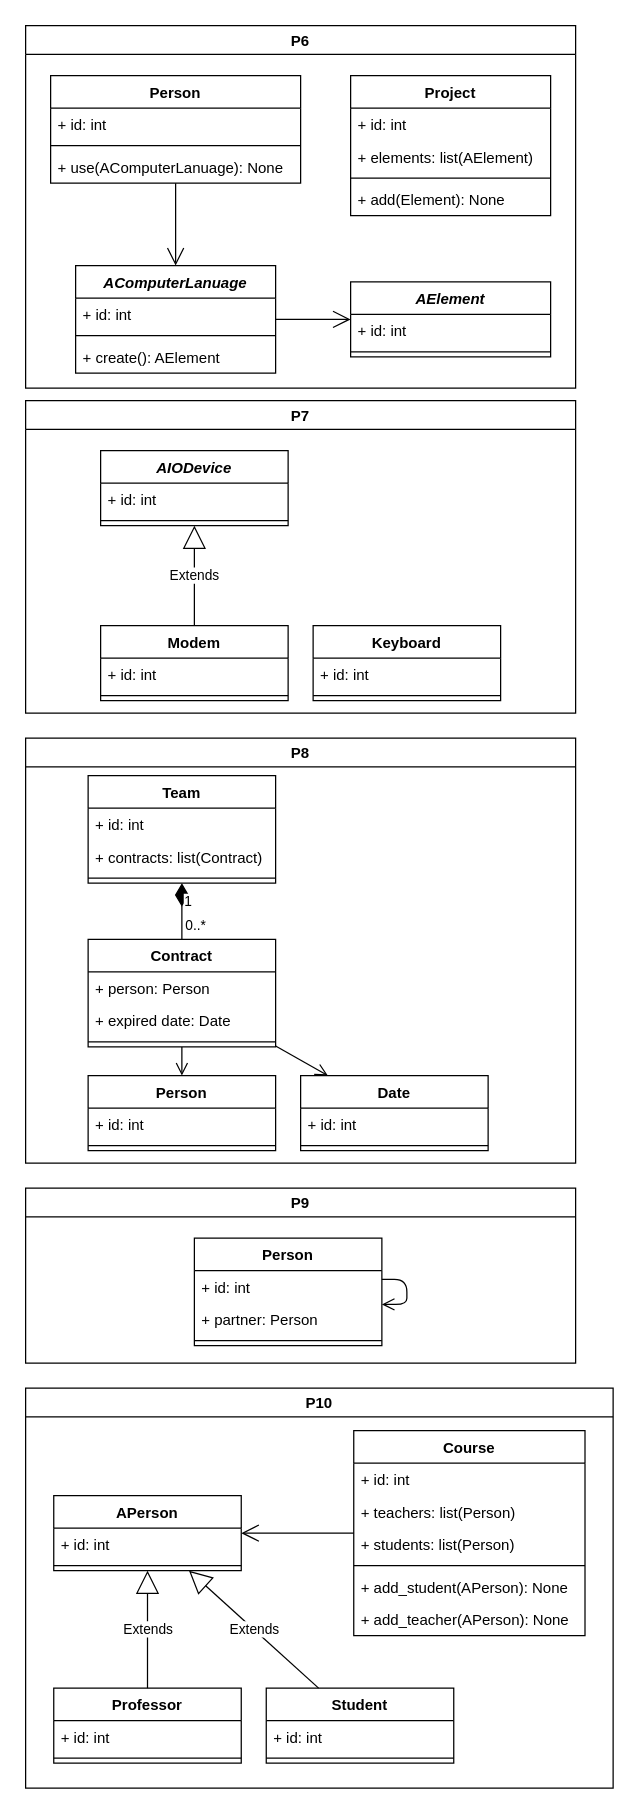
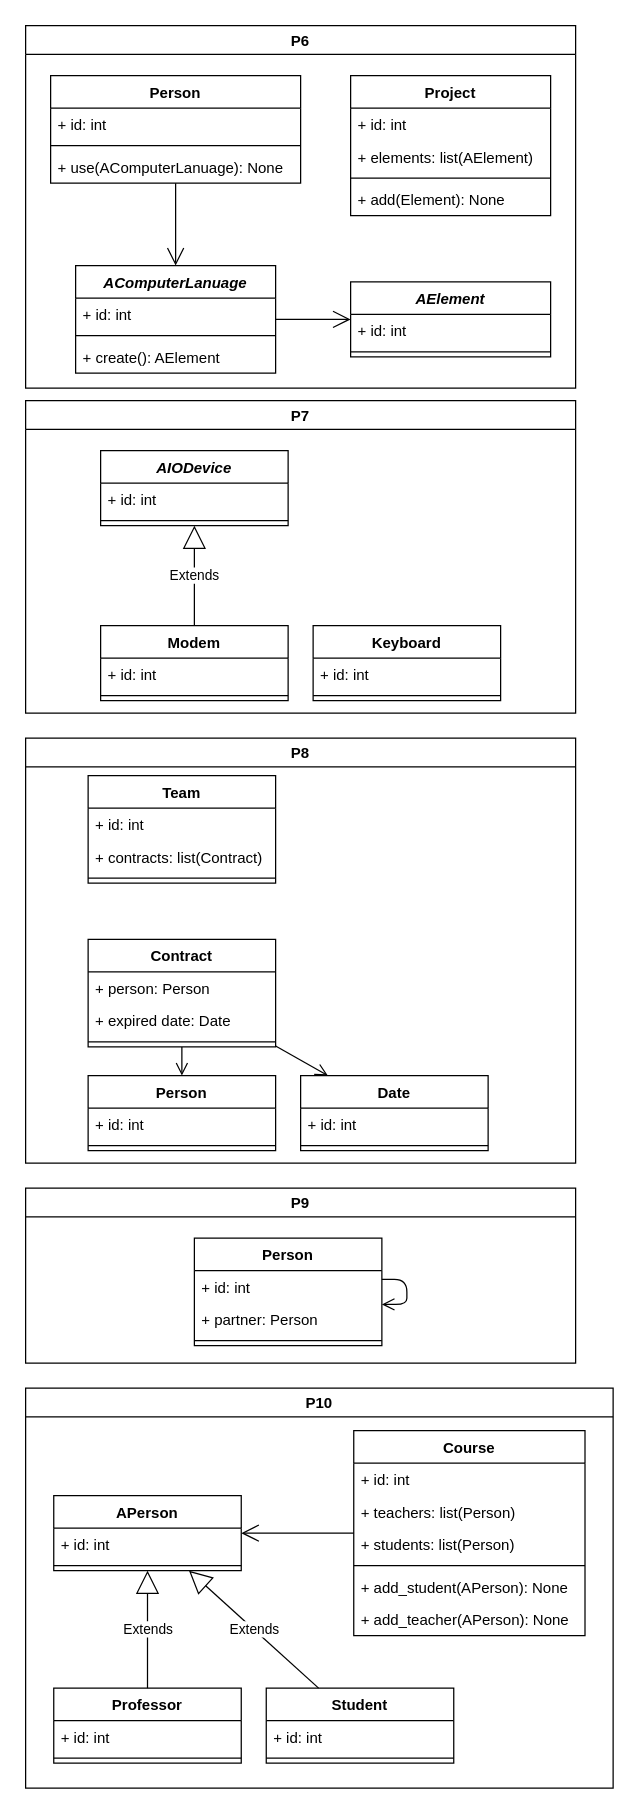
(182, 922) -> none
